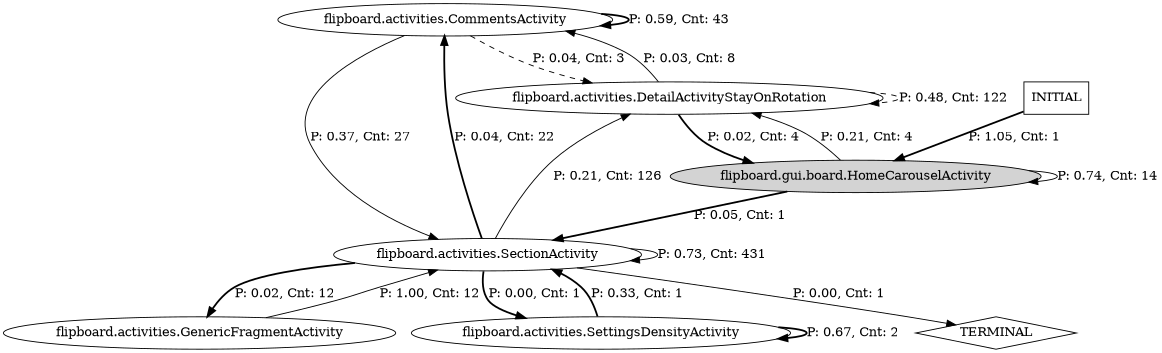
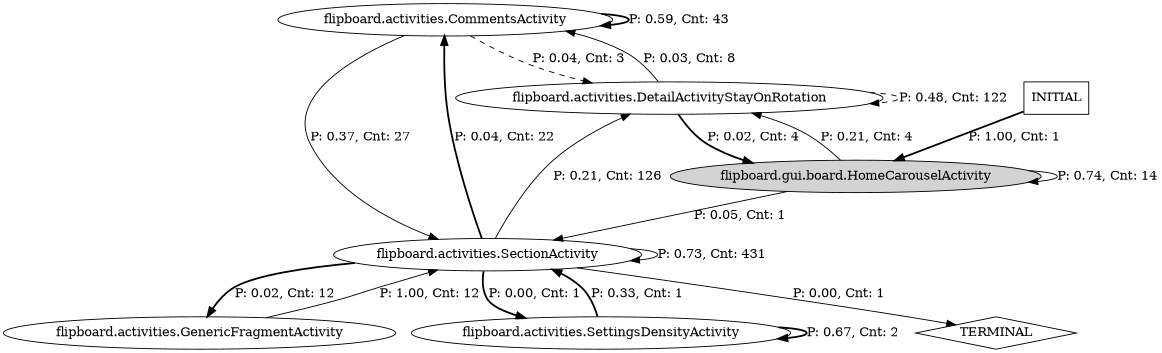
(1014, 137) -> (1014, 137)
(675, 215) -> (675, 215)
